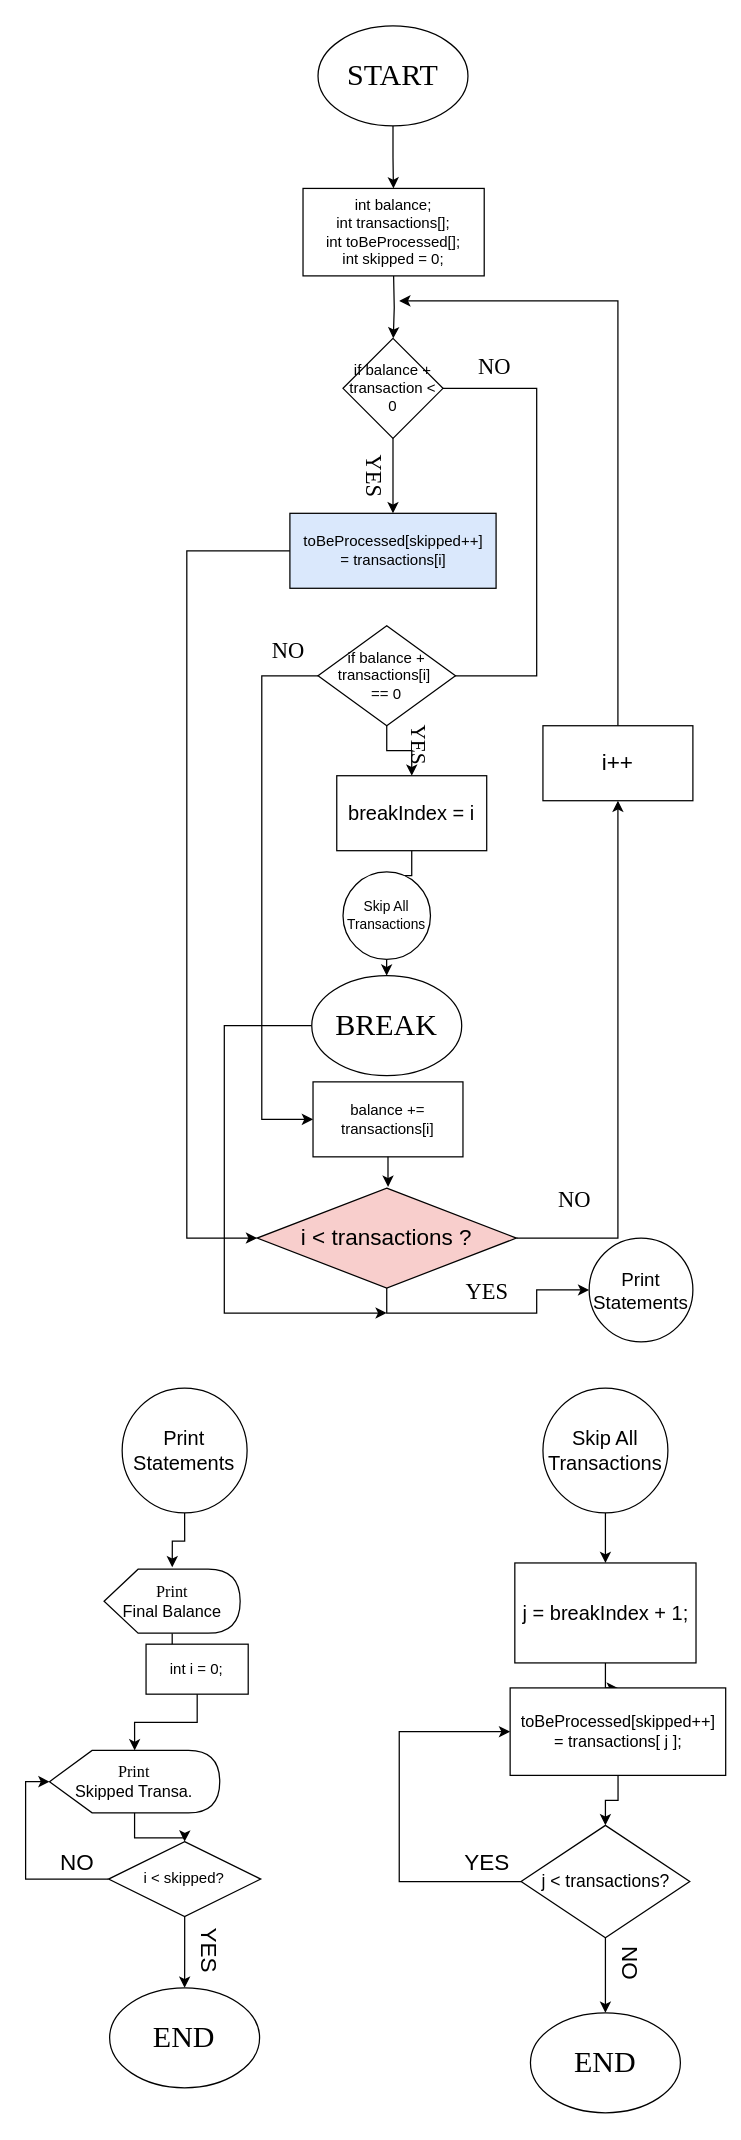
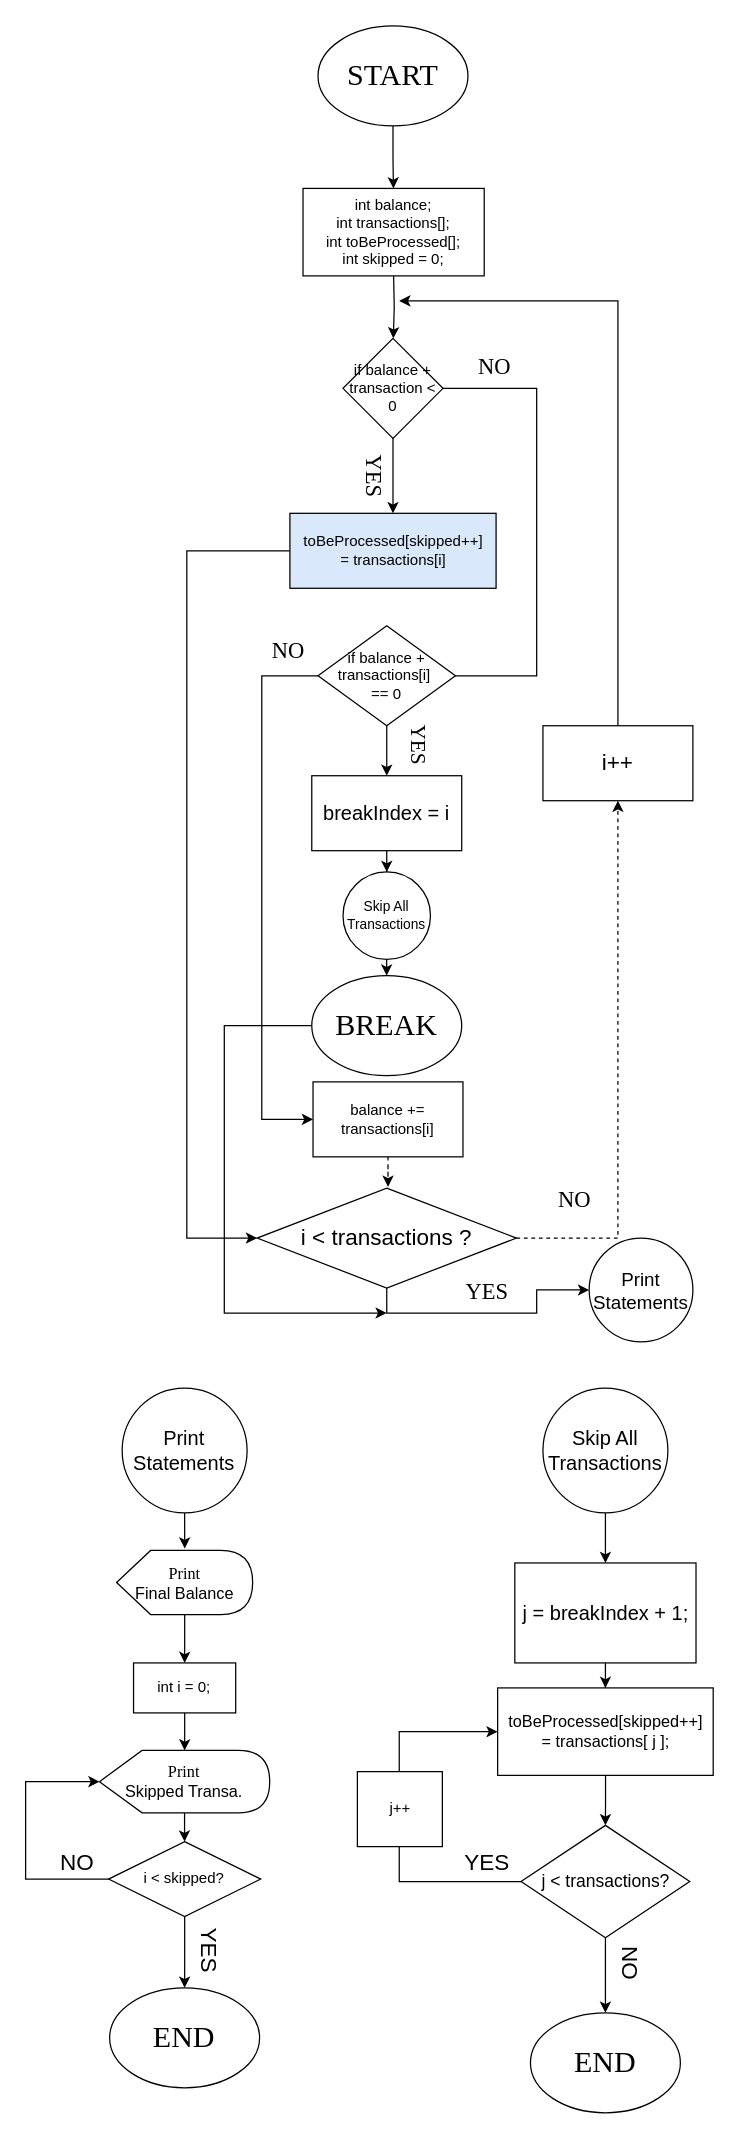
(412, 813) -> (387, 813)
(618, 1074) -> (618, 1074)
(388, 1177) -> (388, 1177)
(387, 1238) -> (387, 1238)
(172, 1601) -> (185, 1583)
(197, 1669) -> (185, 1688)
(618, 1732) -> (606, 1732)
(135, 1782) -> (185, 1782)
none -> (400, 1809)
